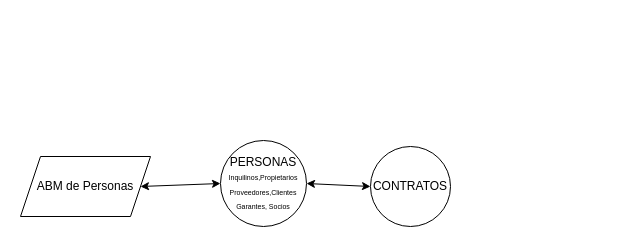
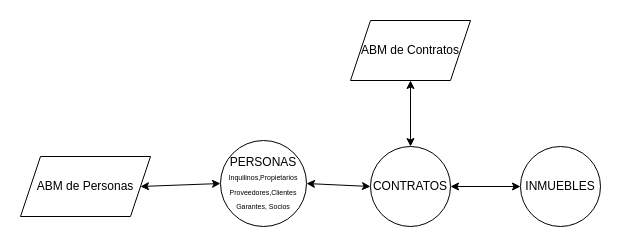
none -> (411, 51)
none -> (411, 114)
none -> (485, 187)
none -> (561, 187)
